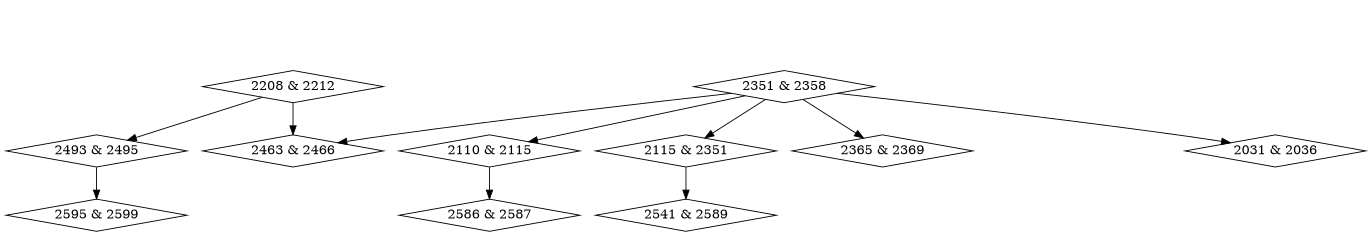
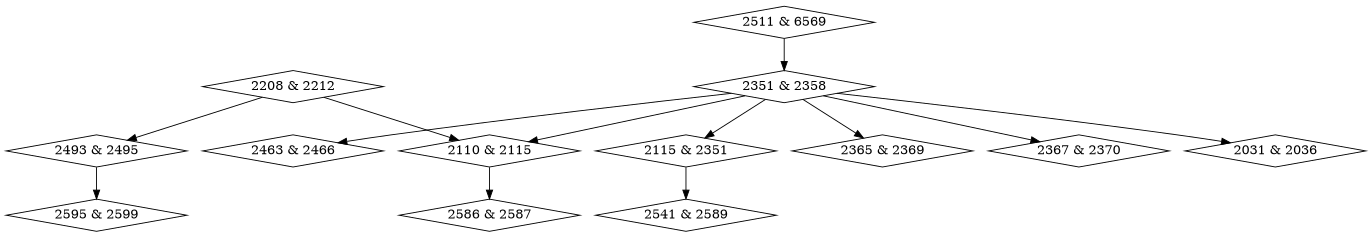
none -> (784, 22)
(293, 114) -> (387, 117)
none -> (1079, 151)
